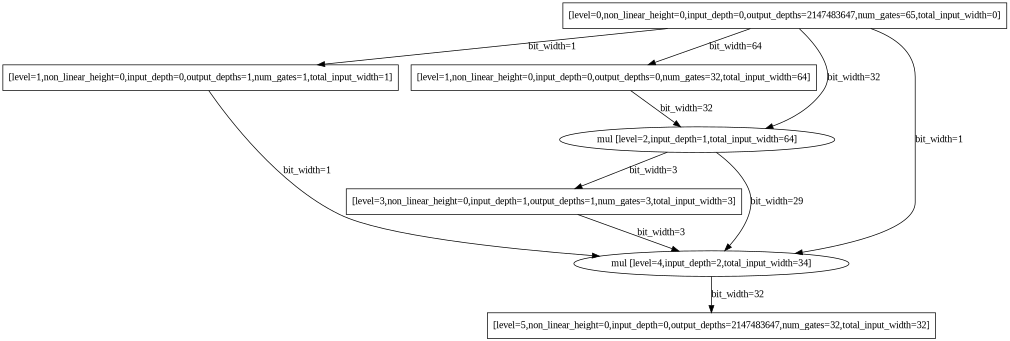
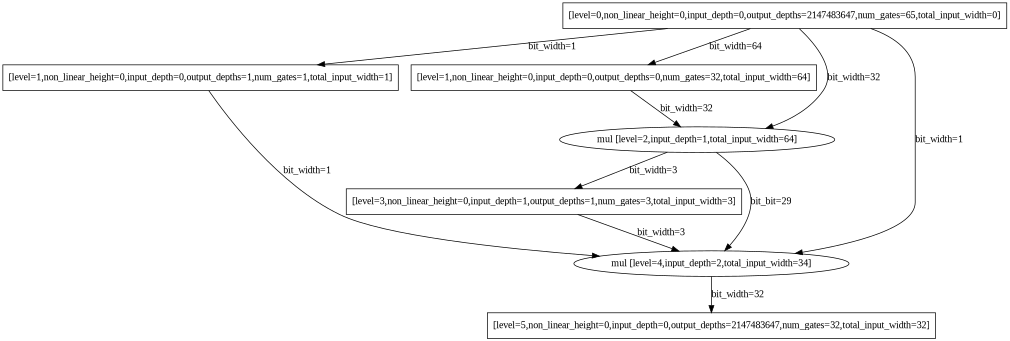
(777, 202) -> (771, 202)
